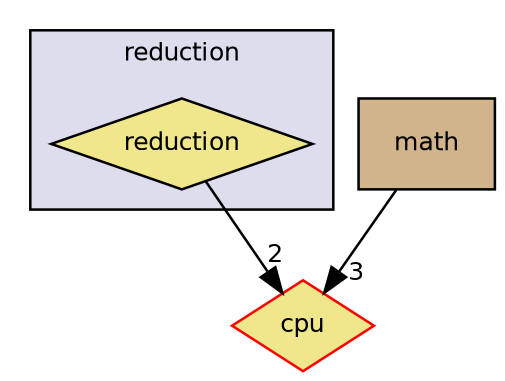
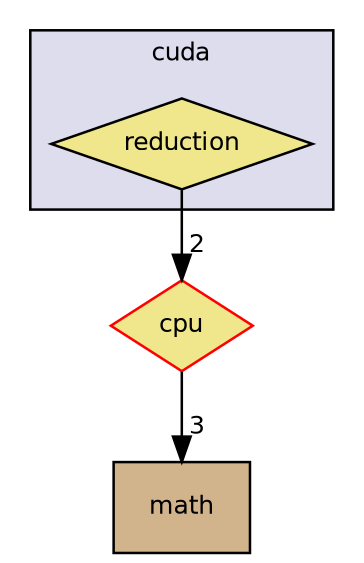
(182, 54) -> (182, 54)
(368, 231) -> (182, 404)
